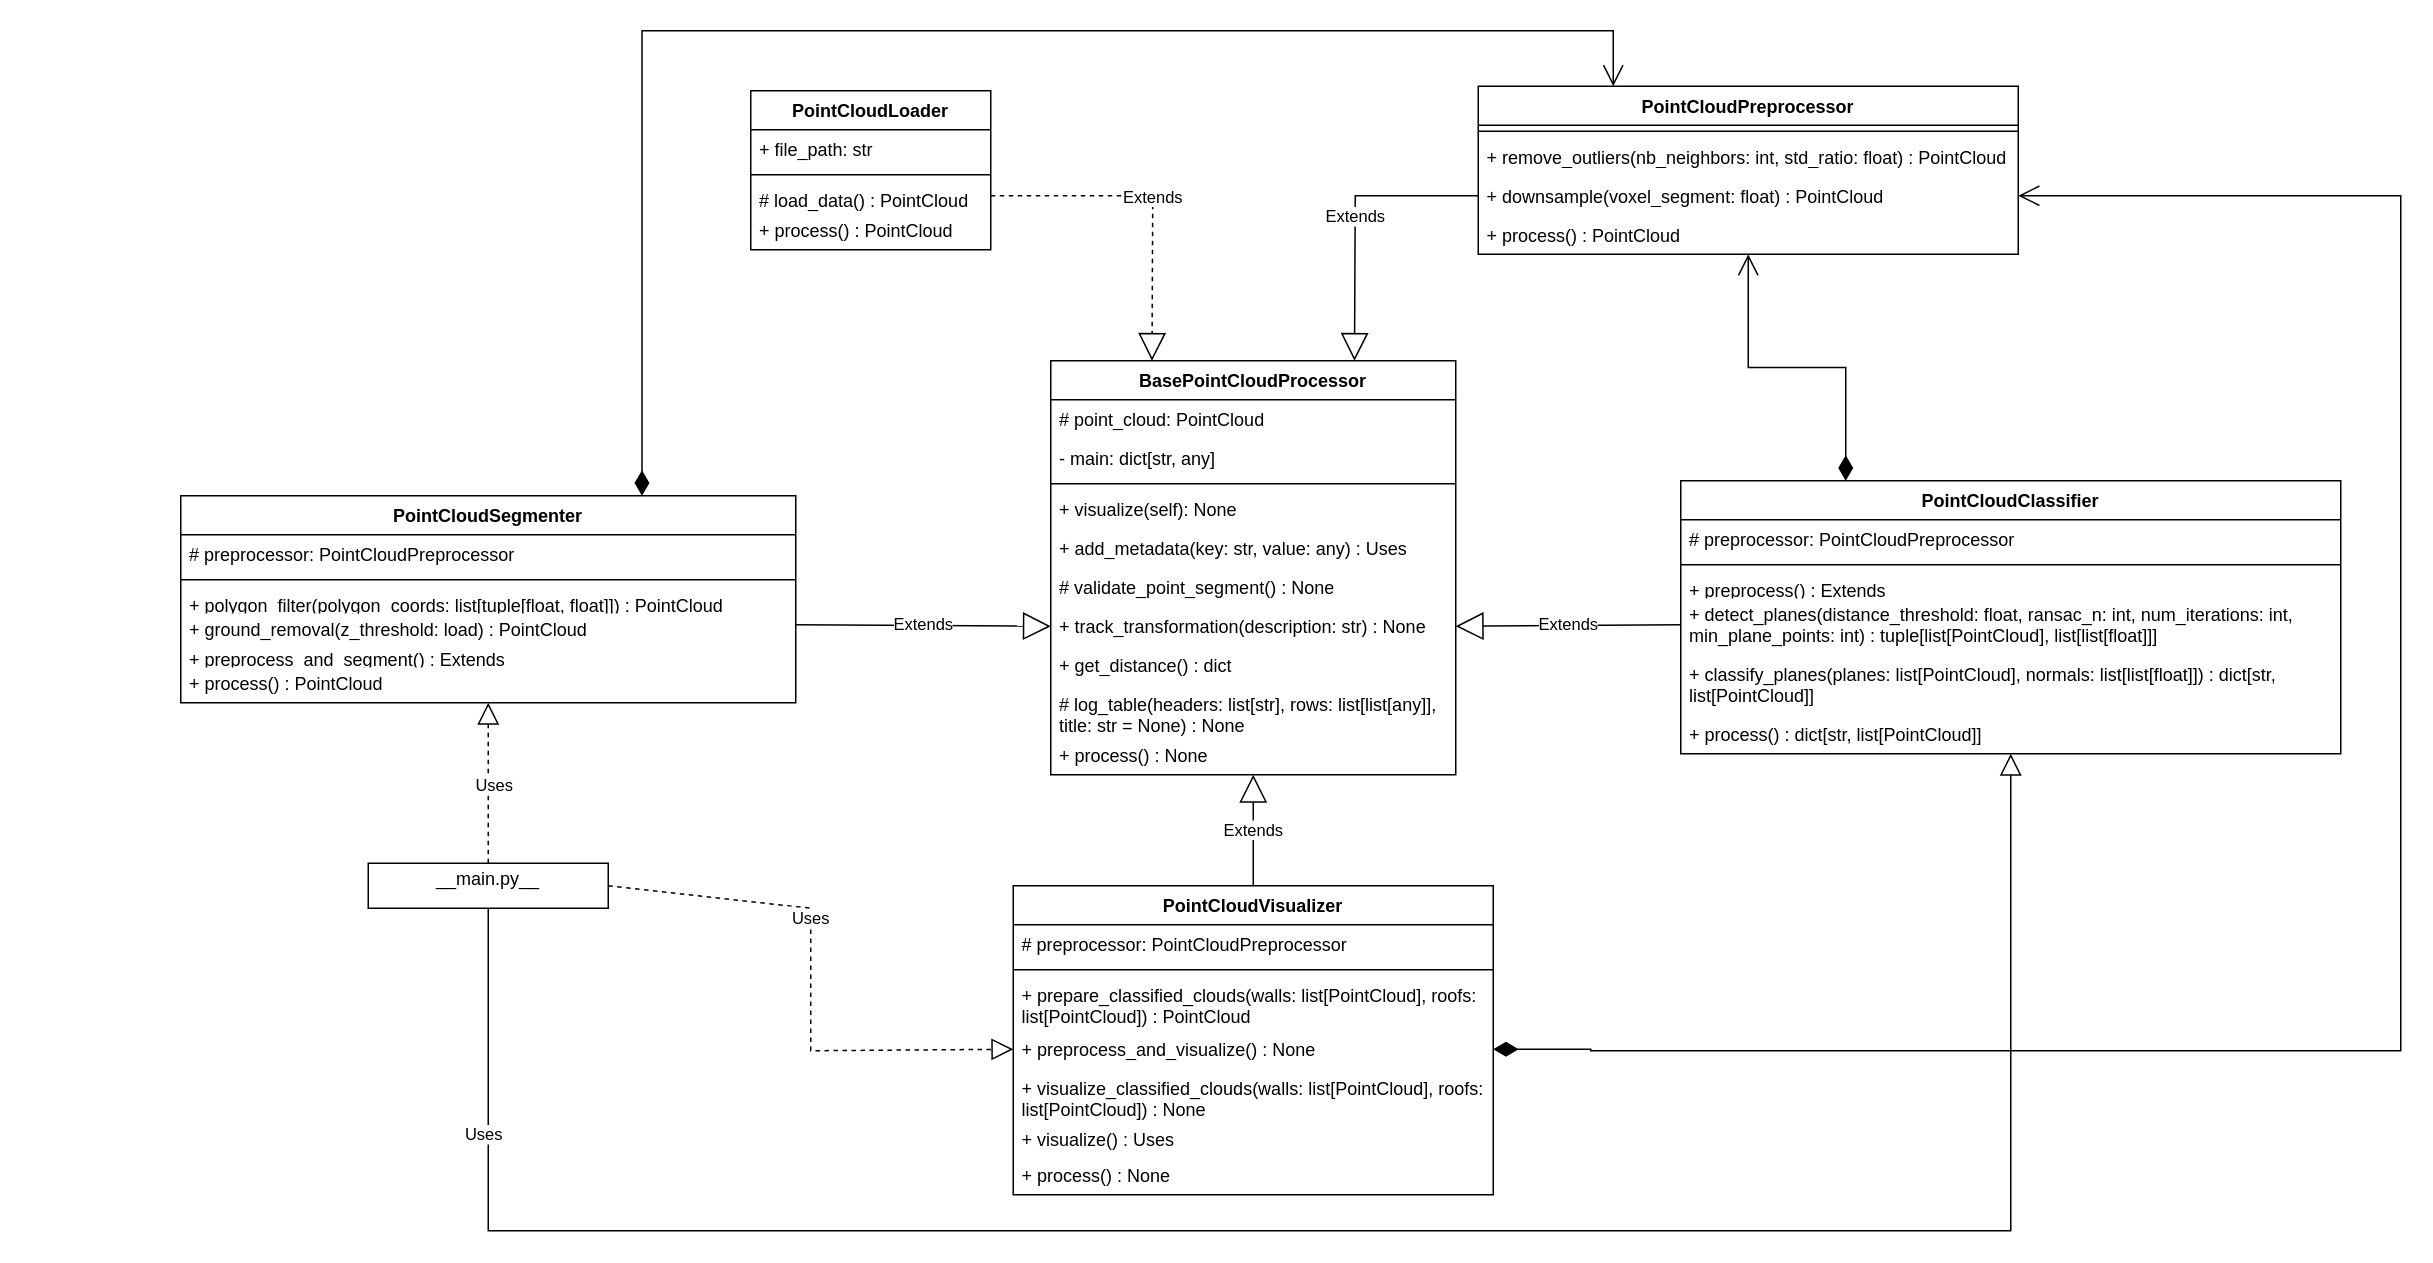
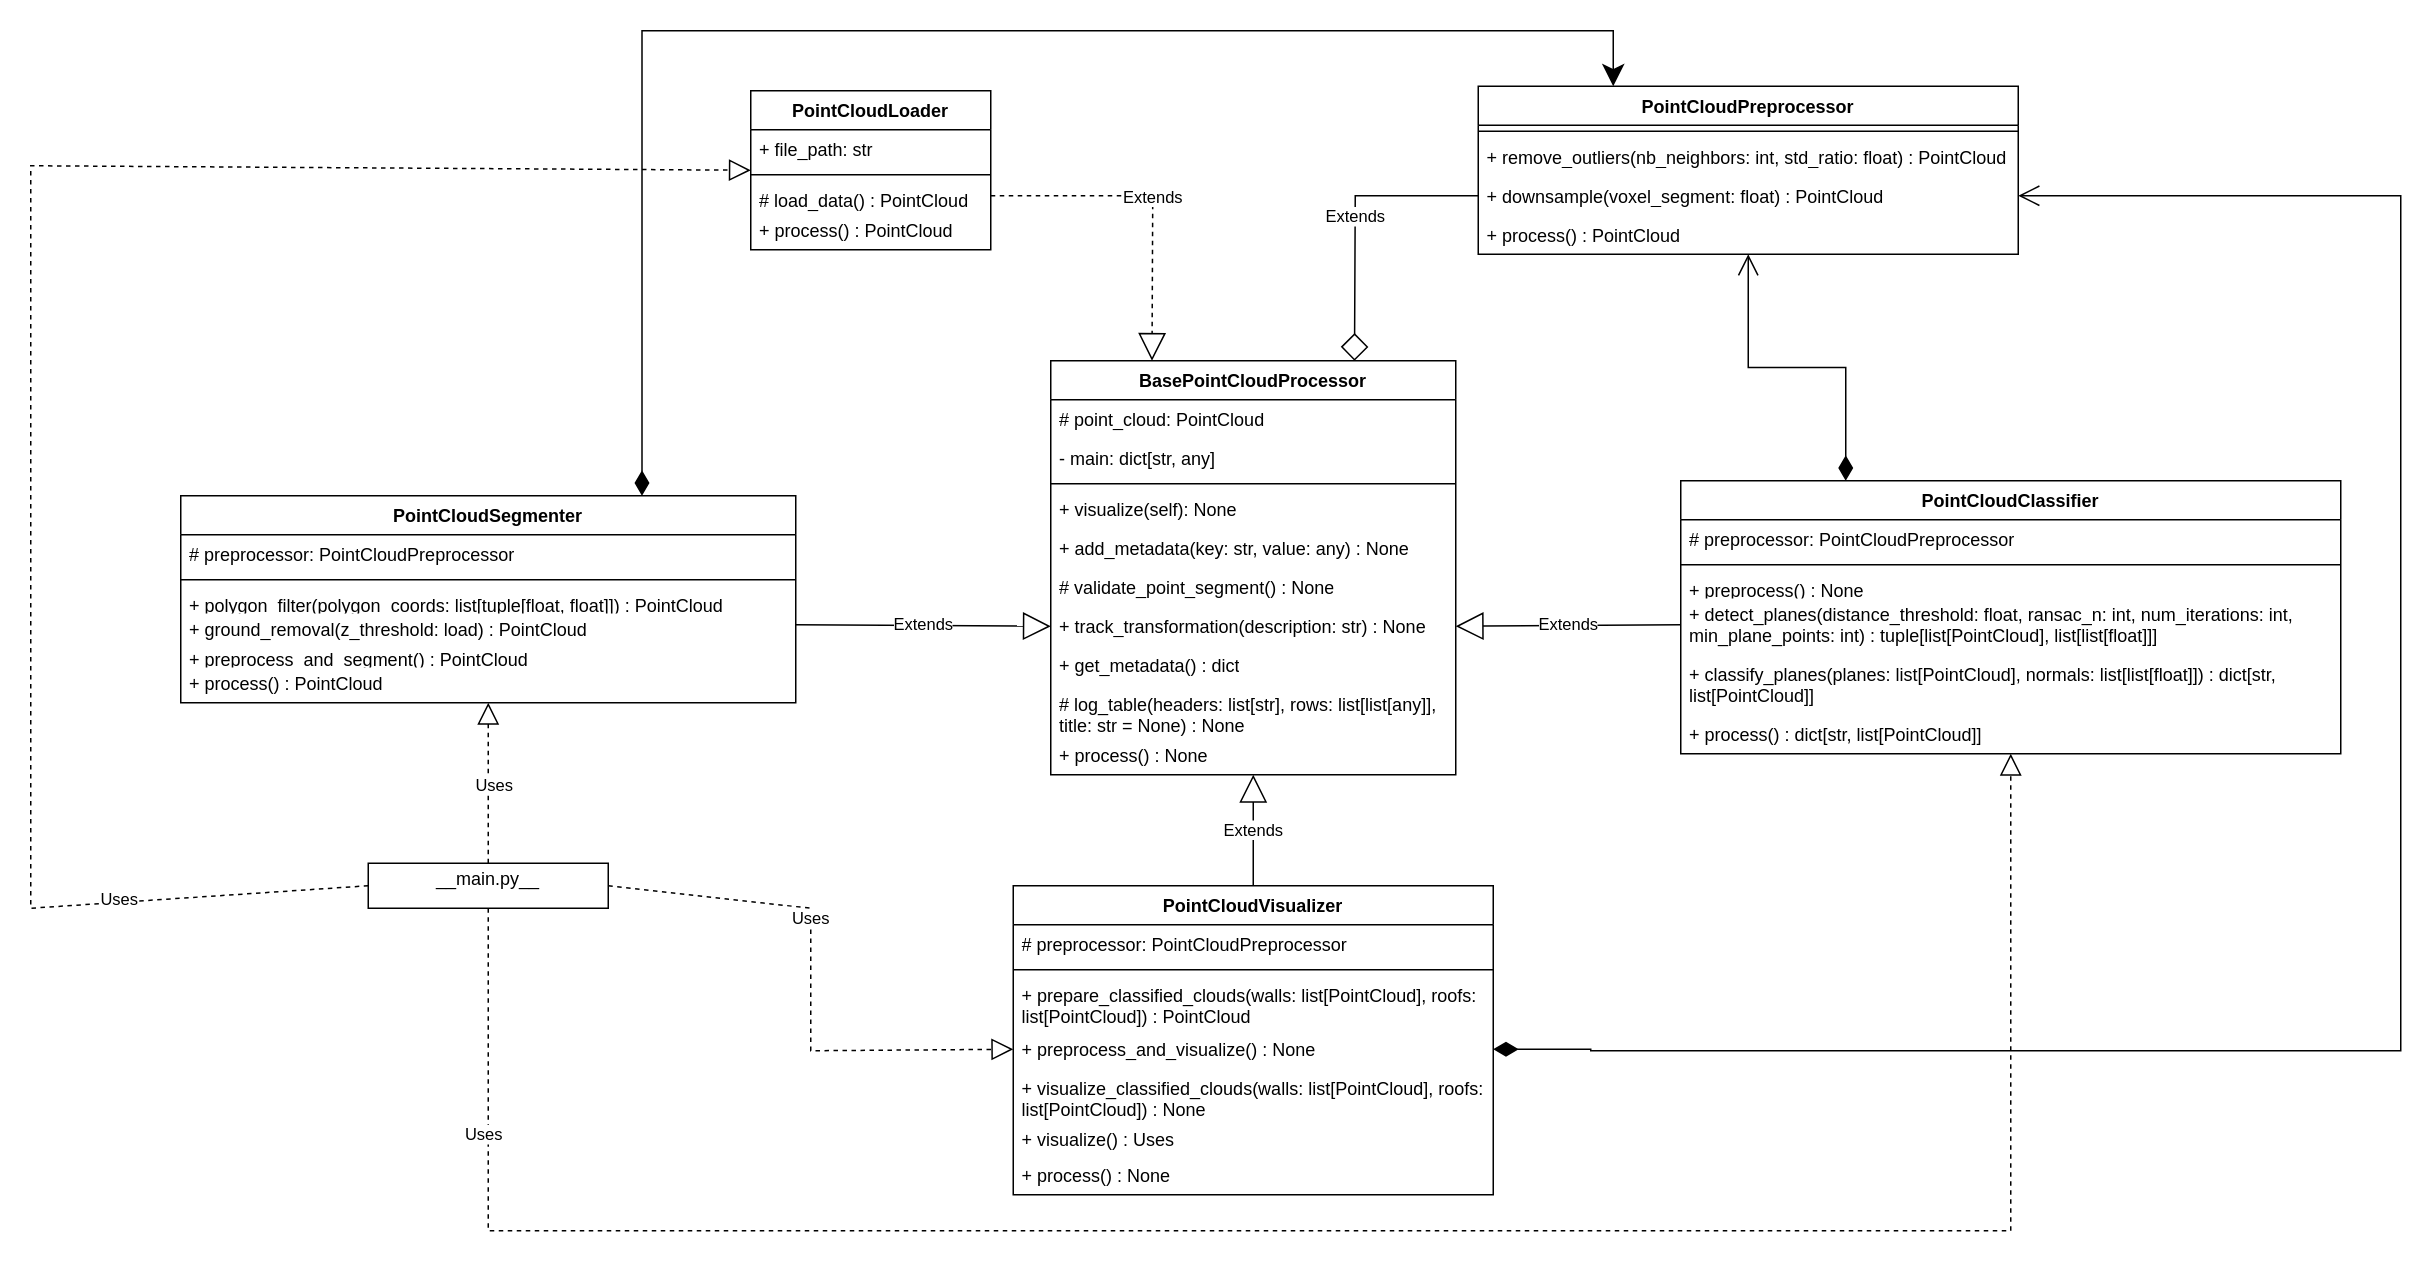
(1613, 73) -> (1613, 68)
(1355, 332) -> (1355, 332)
none -> (31, 357)
(1251, 550) -> (1251, 550)
(1801, 592) -> (1786, 592)
(362, 661) -> (372, 661)
(1162, 667) -> (1164, 667)
(1432, 1231) -> (1432, 1231)
